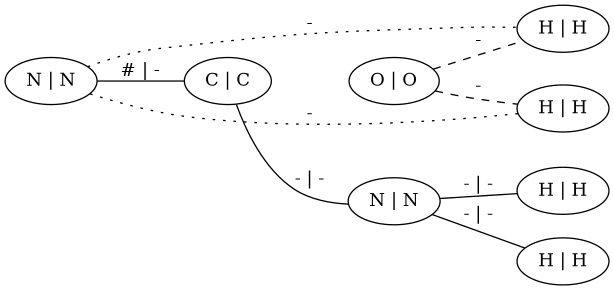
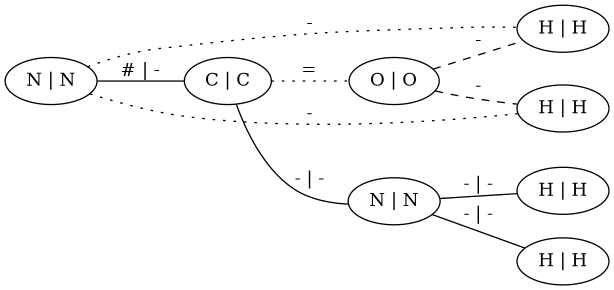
none -> (310, 81)
